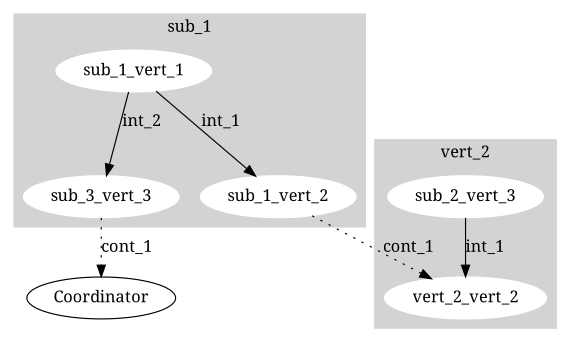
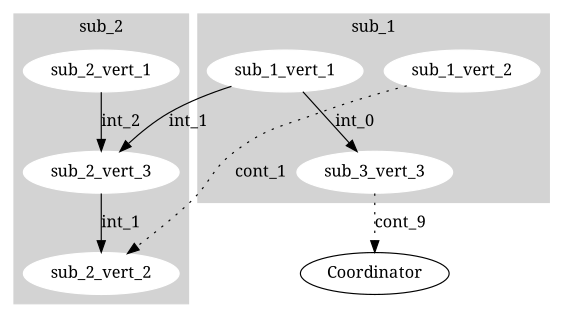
none -> (101, 71)
(142, 122) -> (355, 122)
(201, 130) -> (177, 109)
(466, 153) -> (101, 27)
(127, 247) -> (400, 223)
(466, 298) -> (101, 274)
